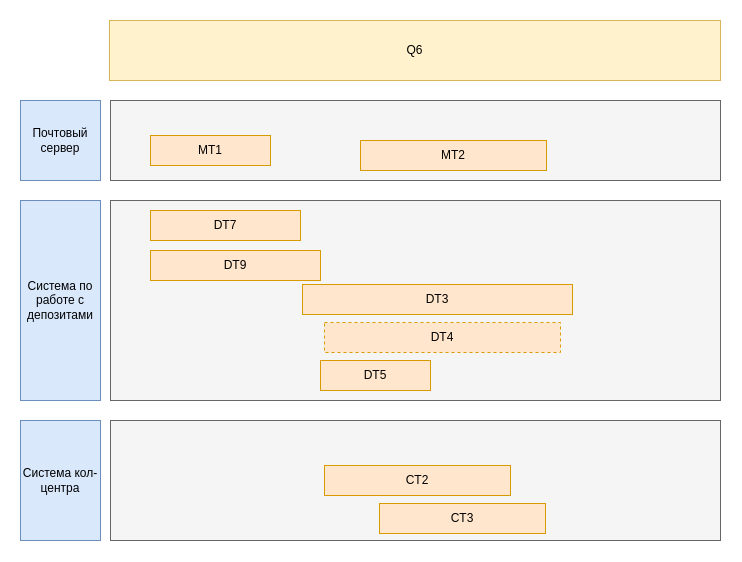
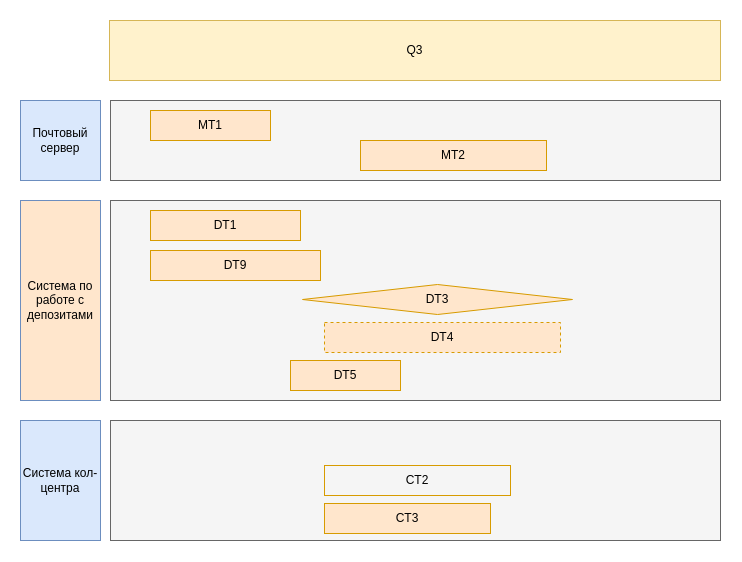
(415, 51) -> (415, 51)
(211, 151) -> (211, 126)
(226, 226) -> (226, 226)
(438, 300) -> (438, 300)
(61, 301) -> (61, 301)
(376, 376) -> (346, 376)
(418, 481) -> (418, 481)
(463, 519) -> (408, 519)
